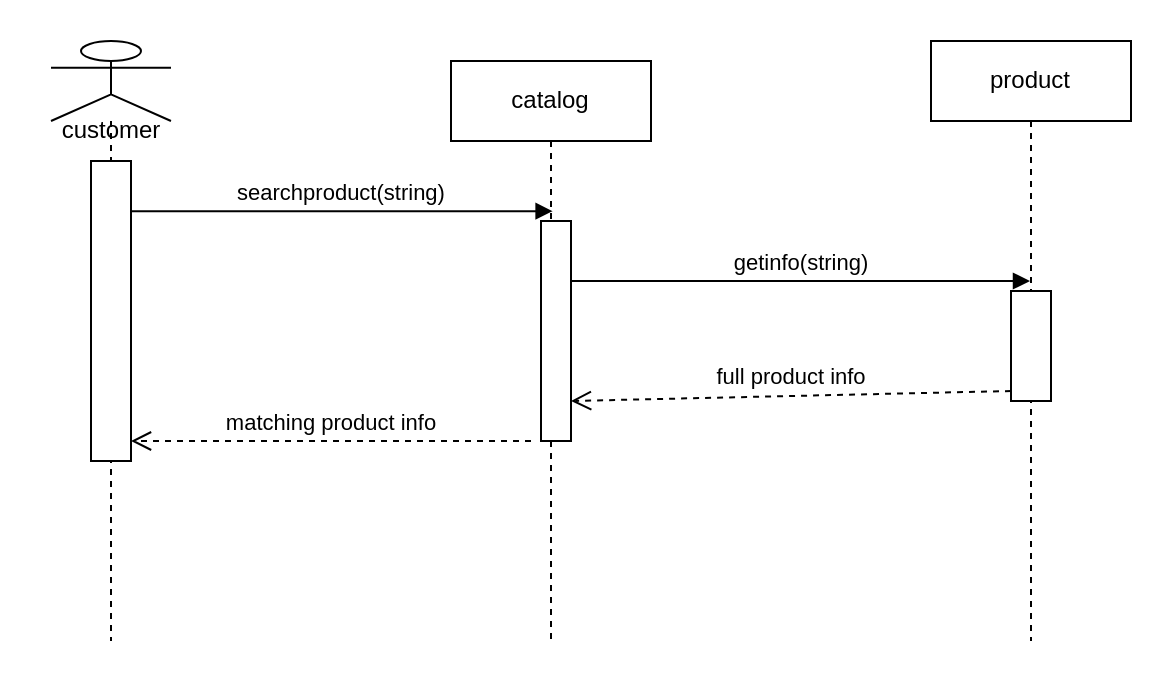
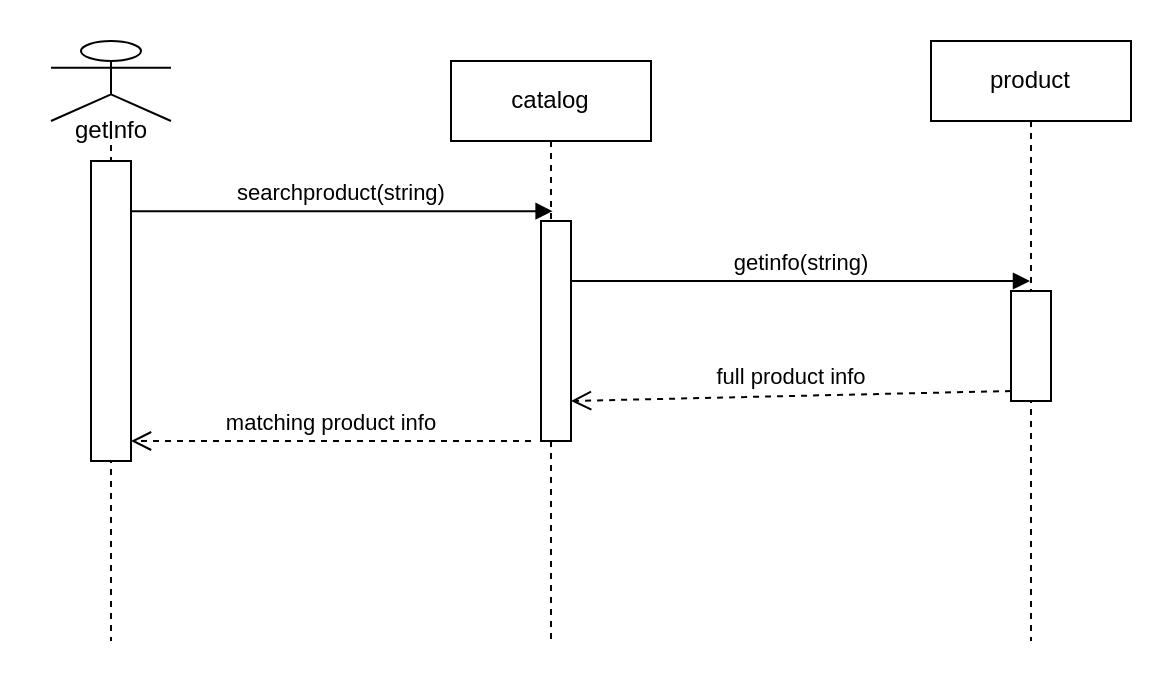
(112, 131) -> (112, 131)
